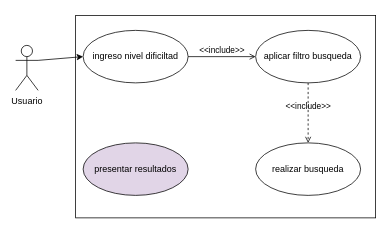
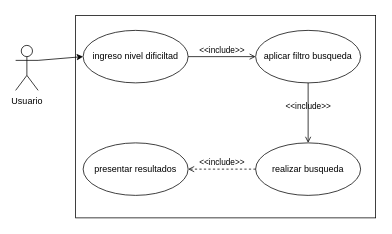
(308, 112) -> (308, 112)
(135, 169) -> (135, 169)
none -> (223, 169)
